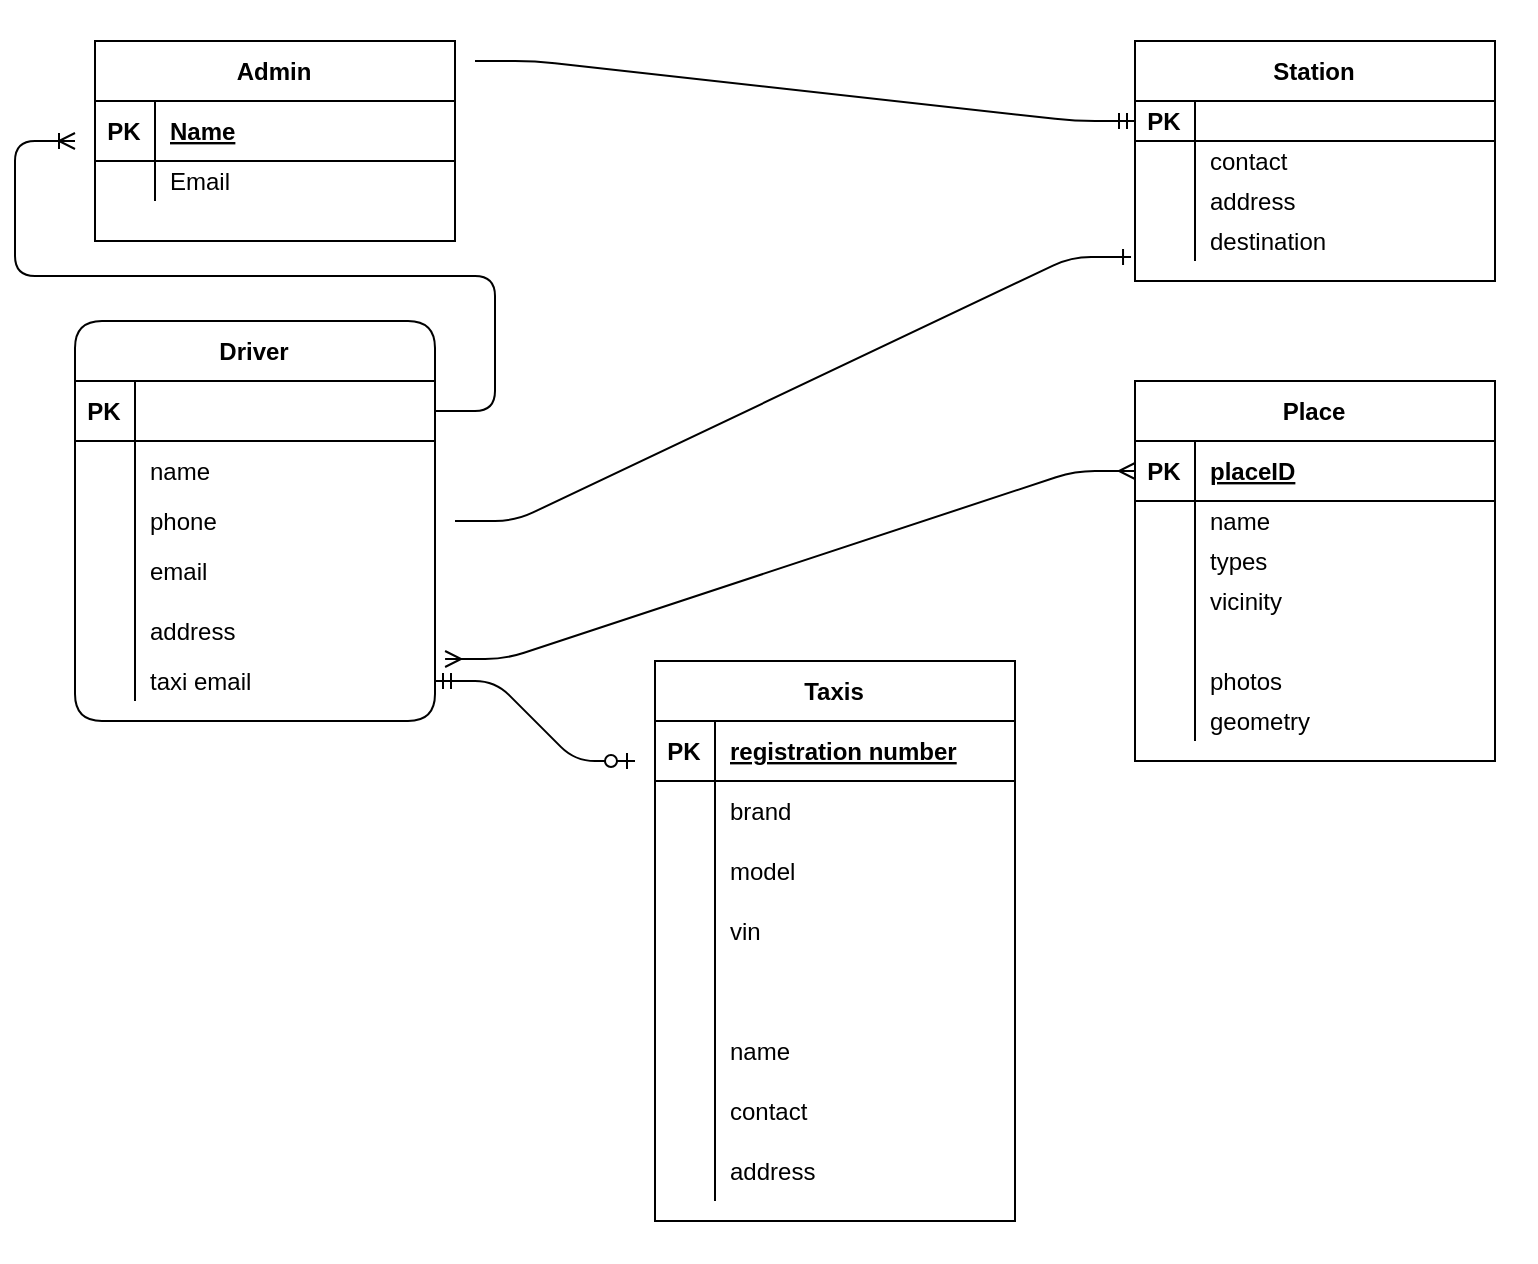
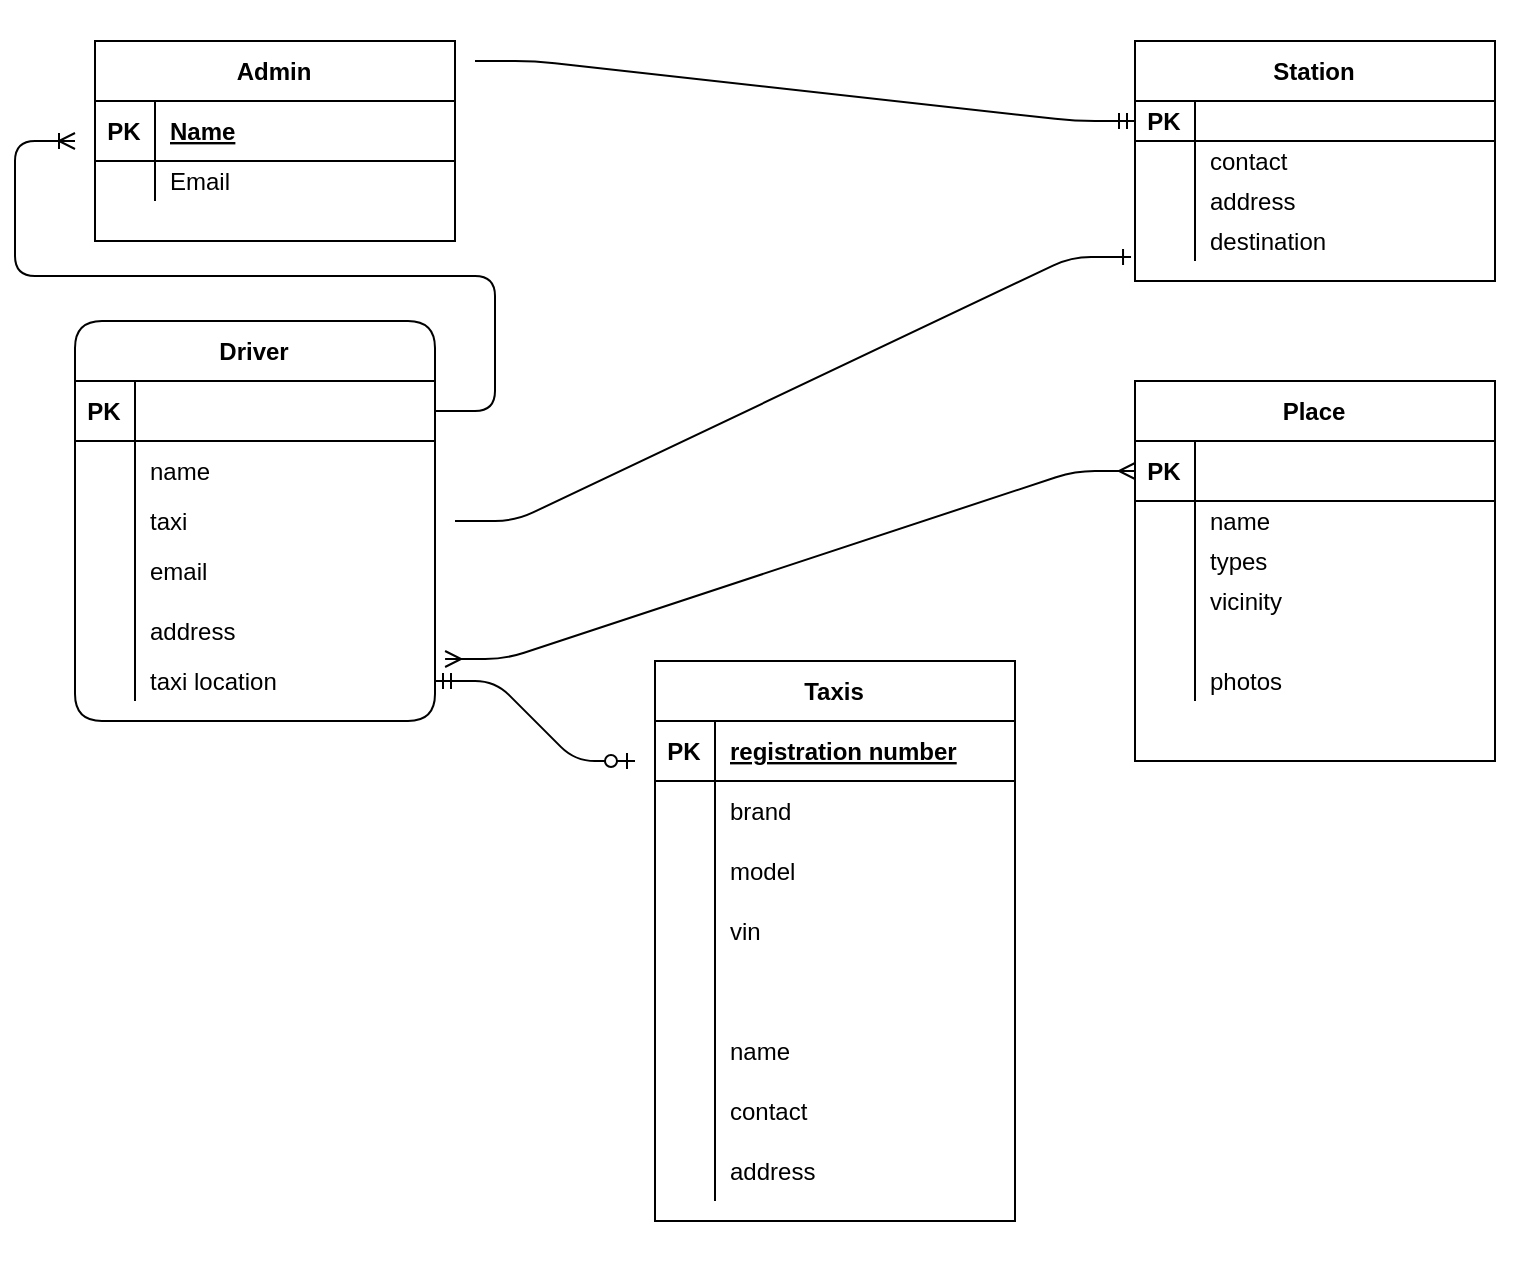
(1345, 471) -> none
(184, 522) -> (174, 522)
(205, 682) -> (225, 682)
(1345, 721) -> none
